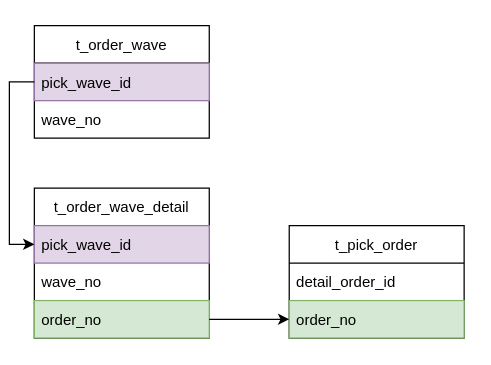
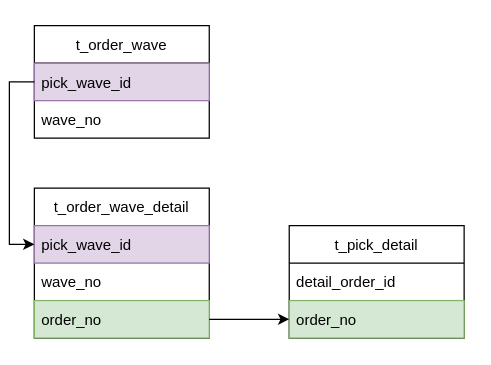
(376, 245) -> (376, 245)
